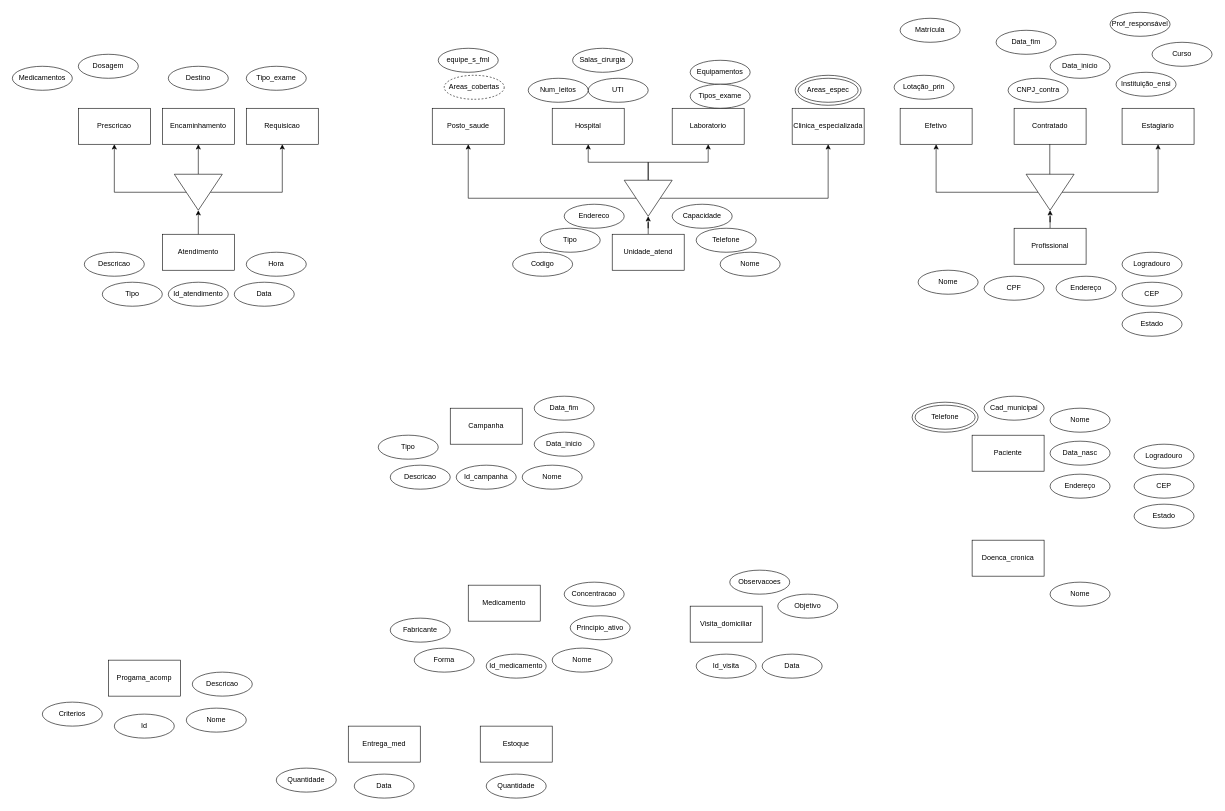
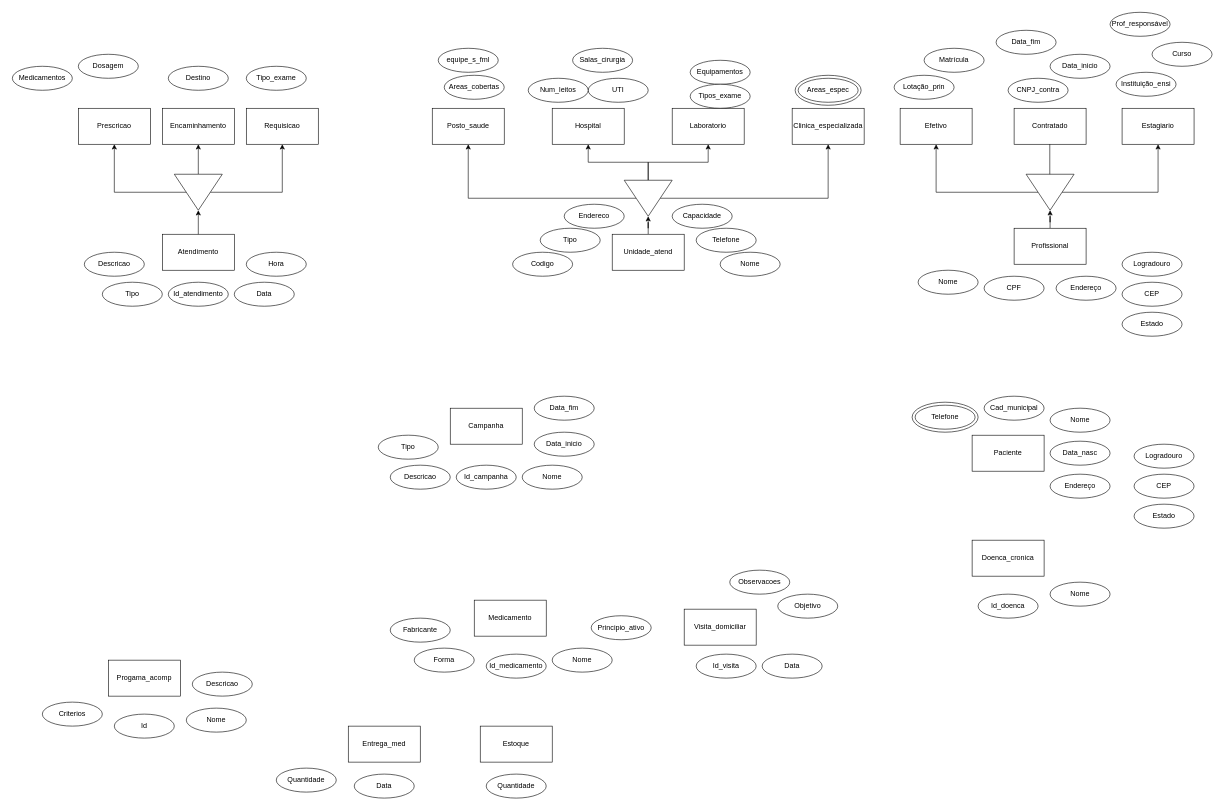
(930, 30) -> (954, 60)
(474, 87) -> (474, 87)
(594, 594) -> none
(504, 603) -> (510, 618)
none -> (1008, 606)
(726, 624) -> (720, 627)
(600, 628) -> (621, 628)
